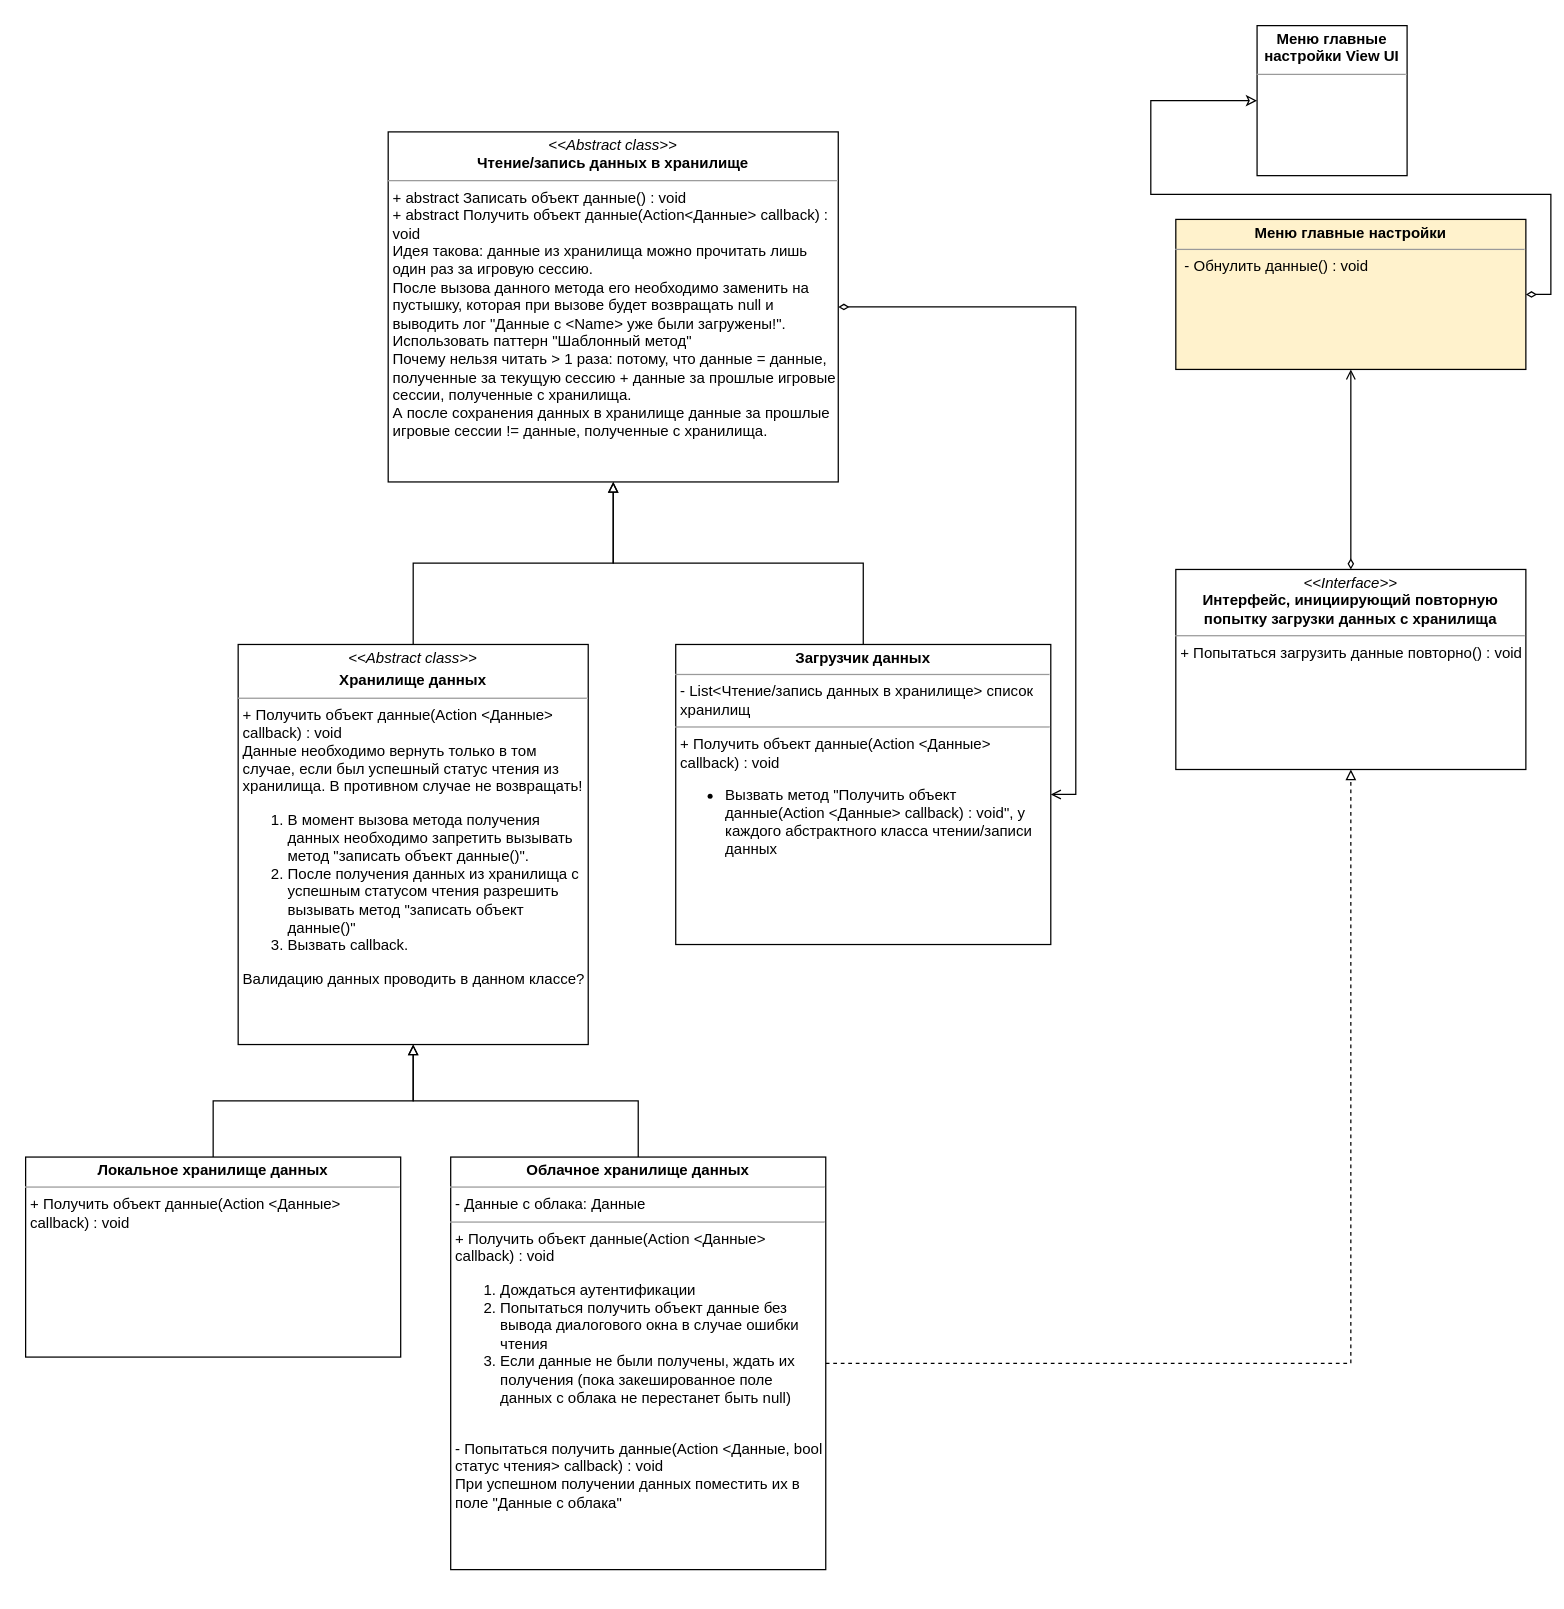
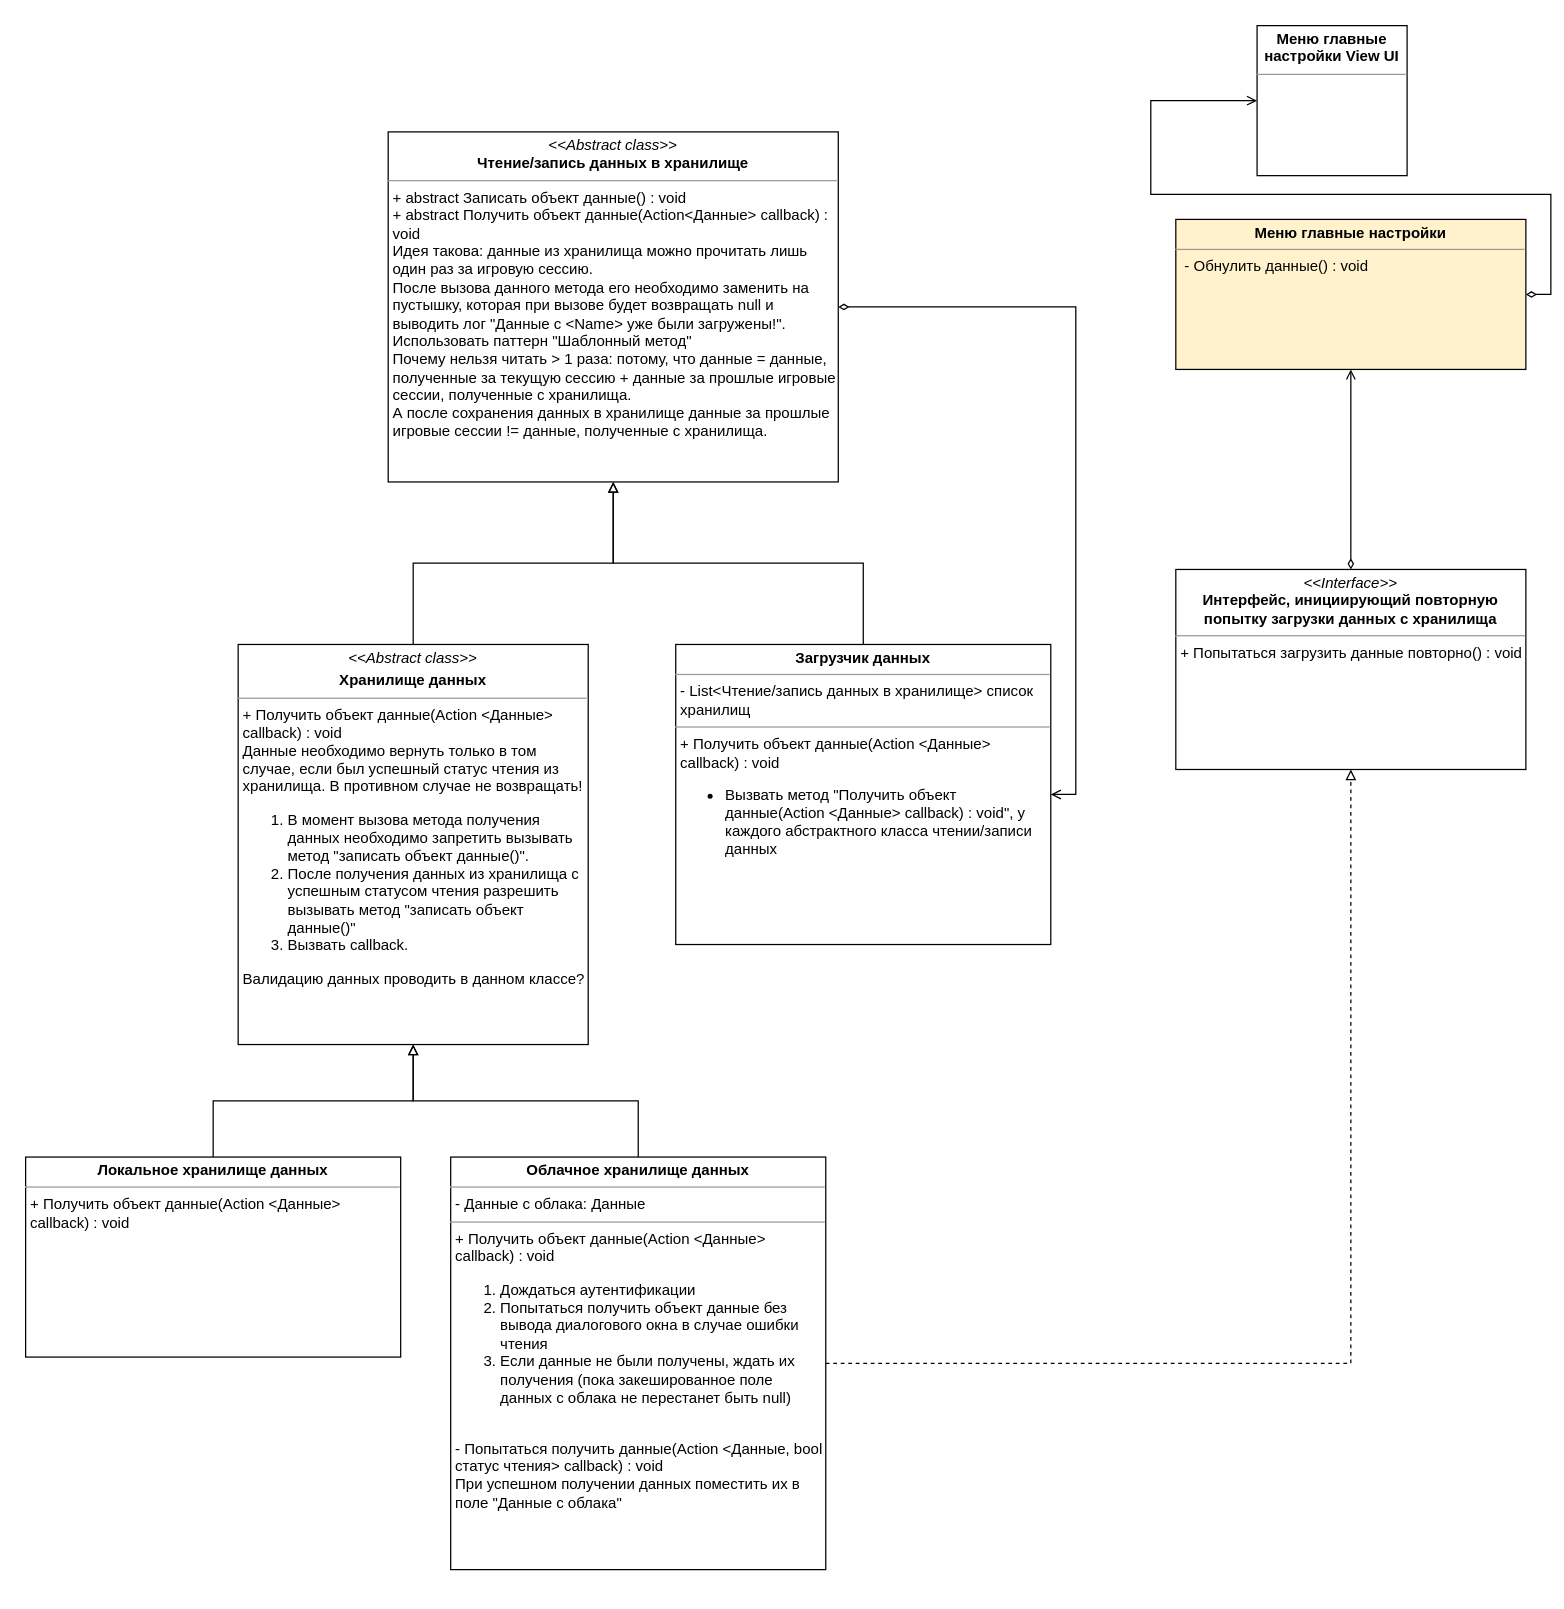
(1247, 101) -> (1249, 101)
